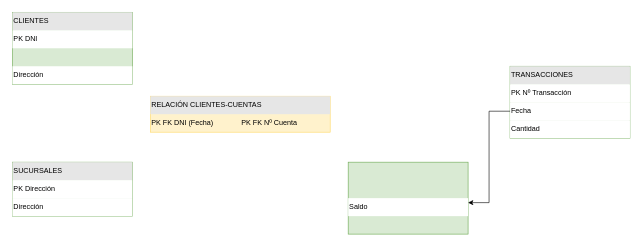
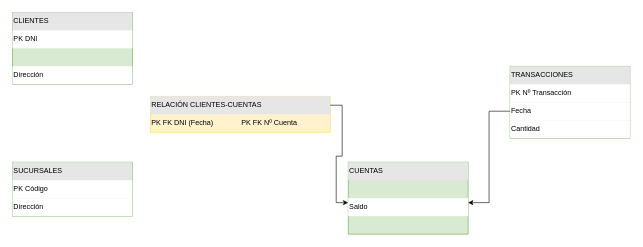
none -> (408, 171)
(35, 189) -> (30, 189)
none -> (338, 203)
